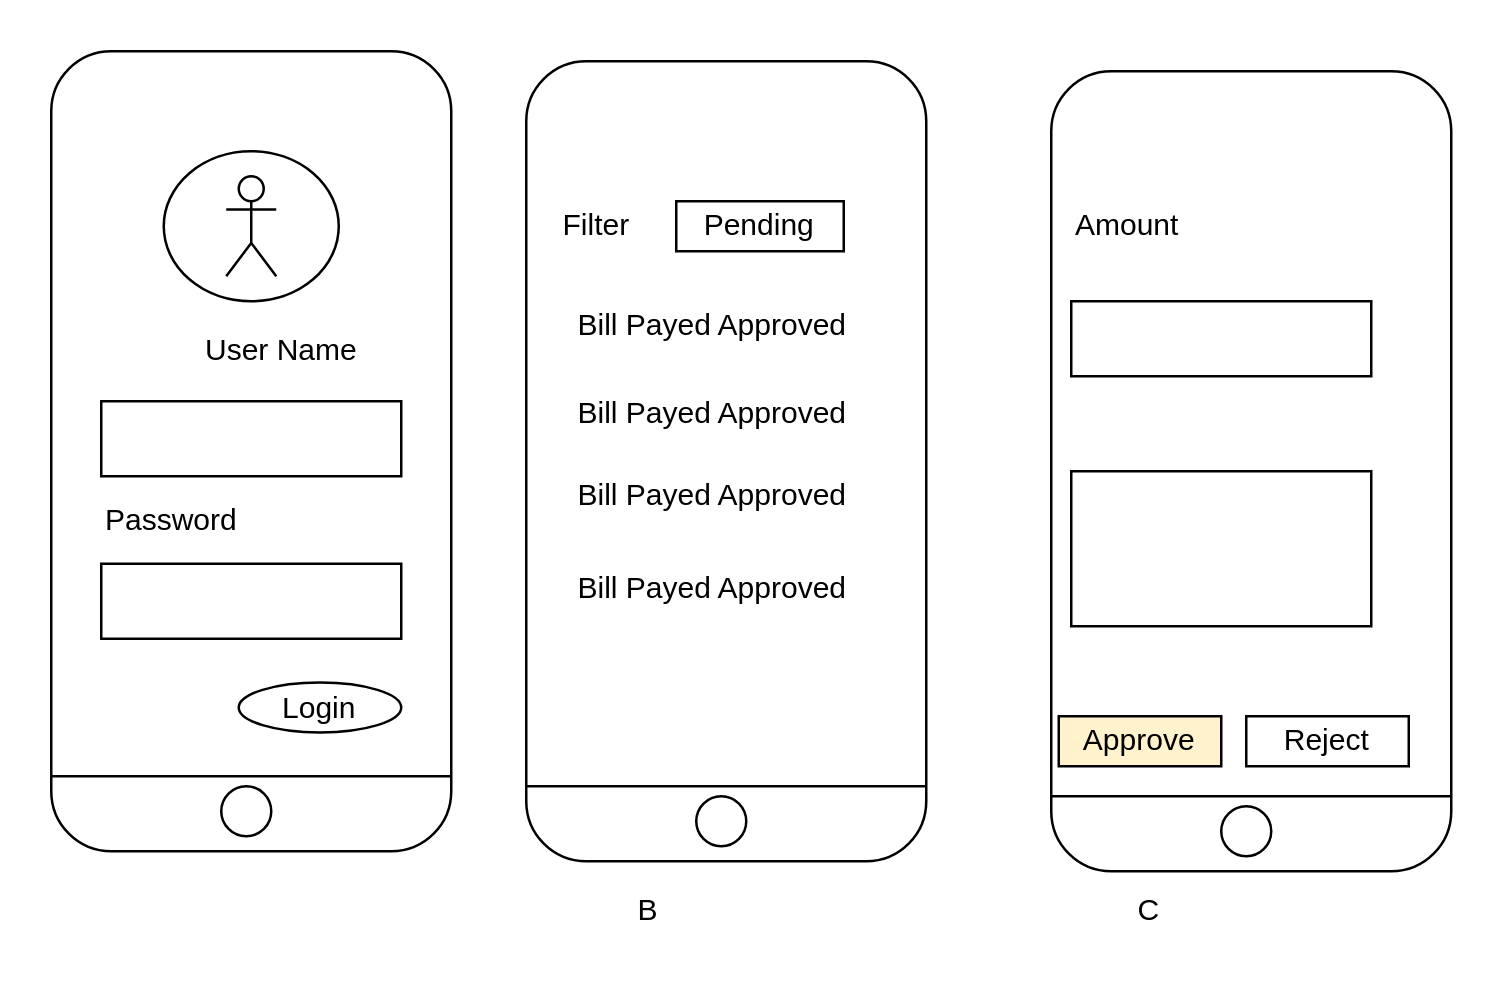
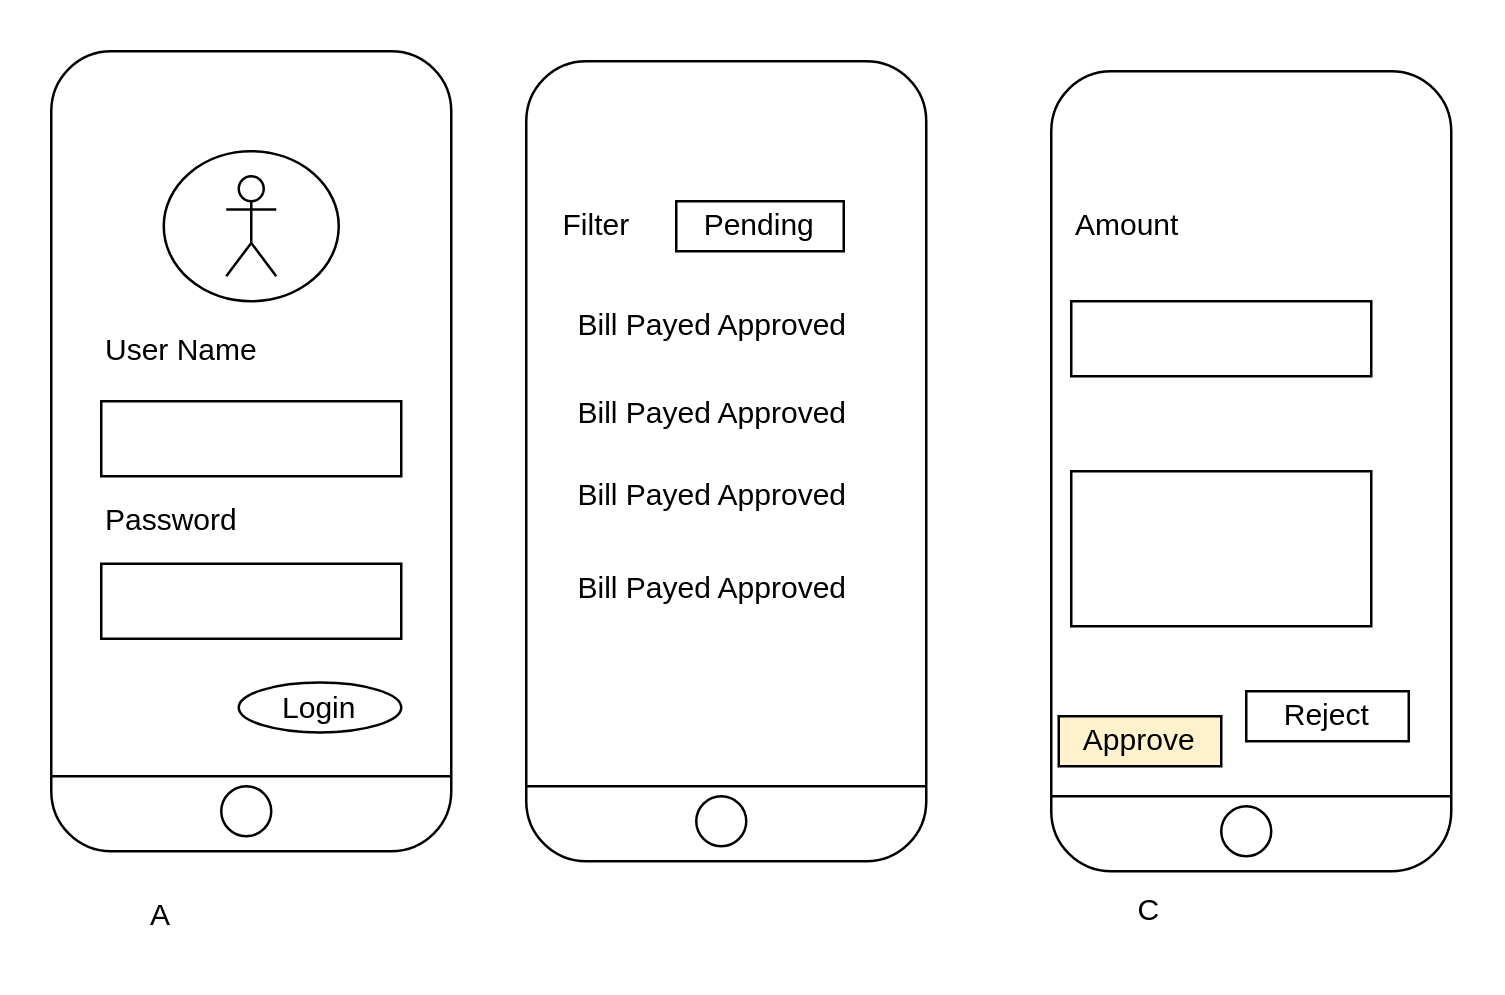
(289, 351) -> (189, 351)
(1328, 741) -> (1328, 716)
(721, 911) -> none
none -> (233, 915)
